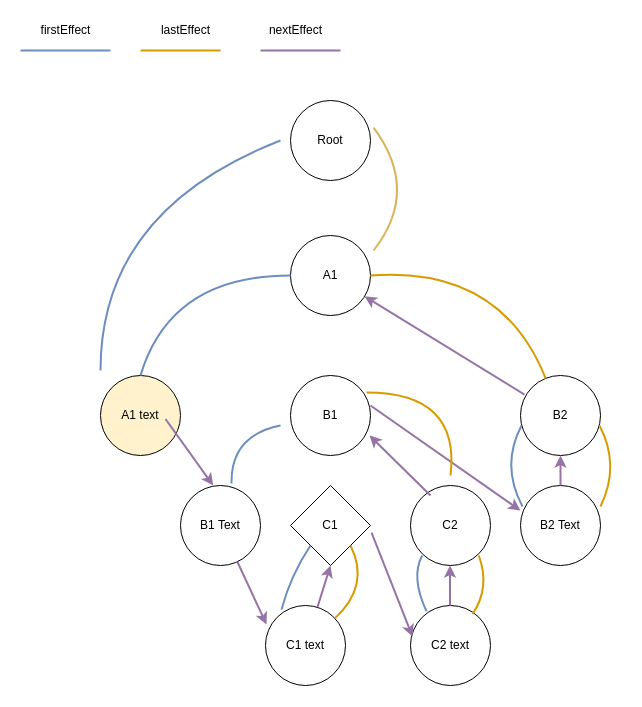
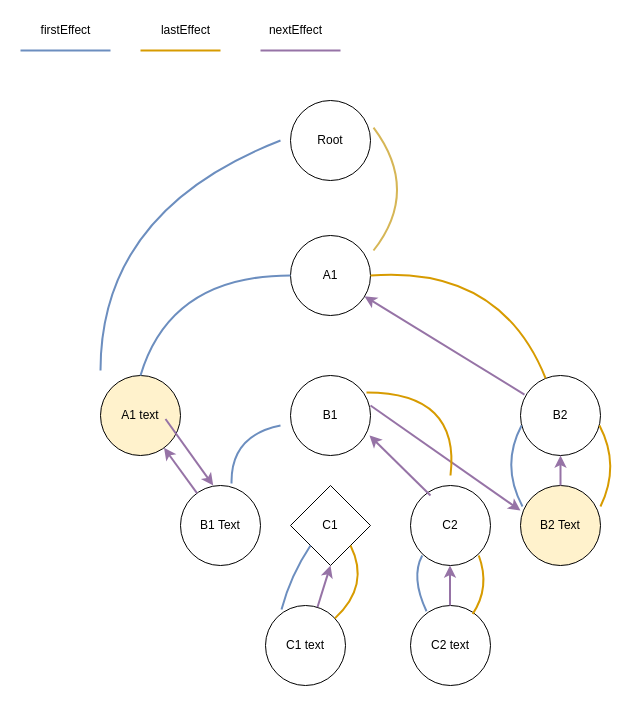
(561, 526) -> (561, 526)
(391, 581) -> none
(250, 590) -> (183, 473)
